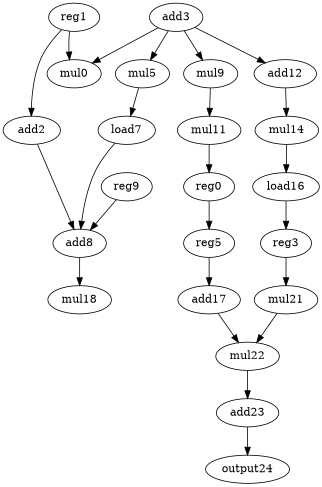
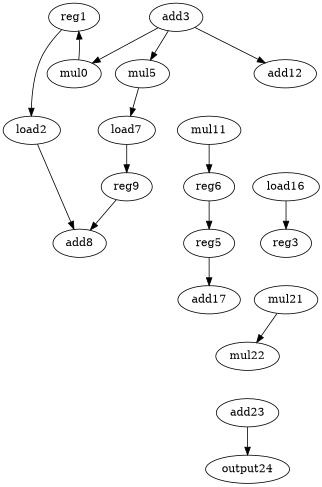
(69, 42) -> (79, 50)
(211, 74) -> none
(32, 130) -> (32, 130)
(287, 130) -> none
(92, 179) -> (127, 155)
(209, 187) -> (209, 187)
(286, 268) -> none
(80, 300) -> none
(226, 325) -> none
(248, 381) -> none
